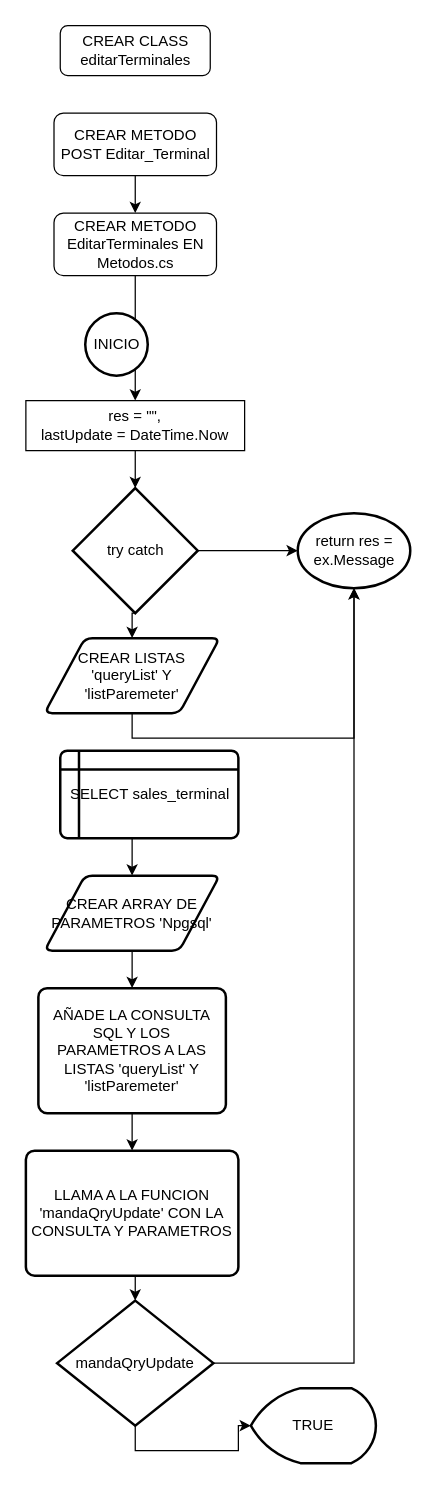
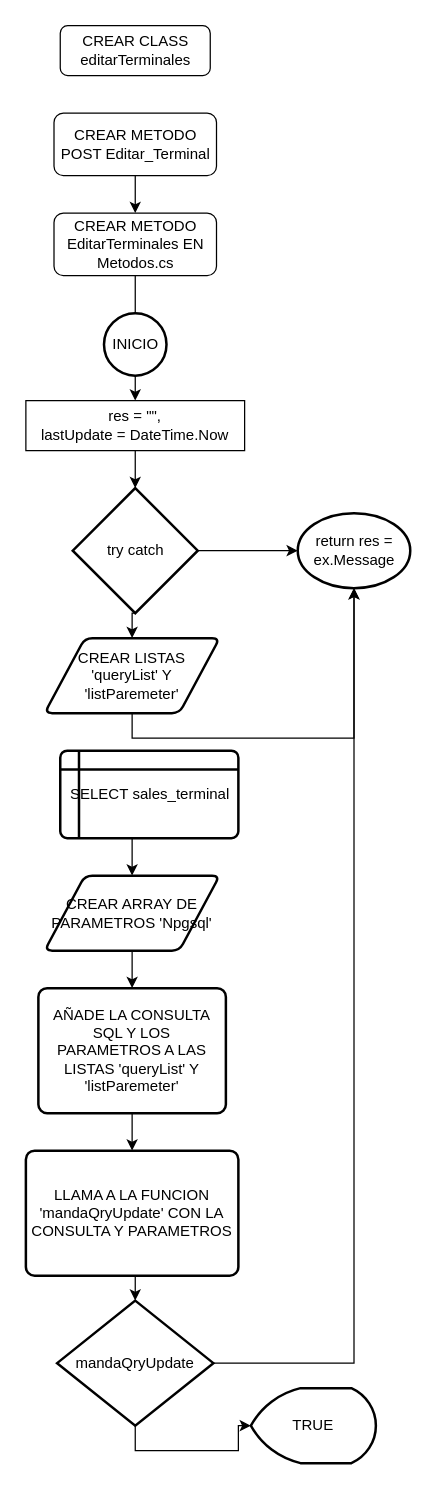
(116, 344) -> (135, 344)
